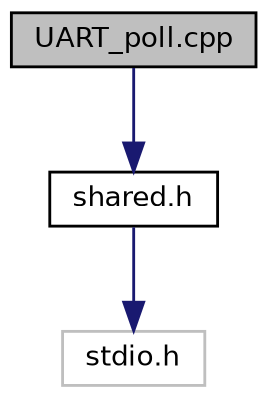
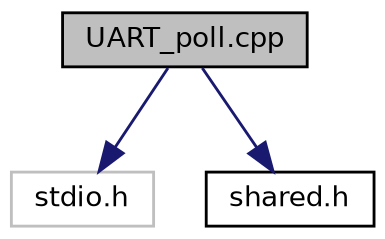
(134, 264) -> (142, 108)
